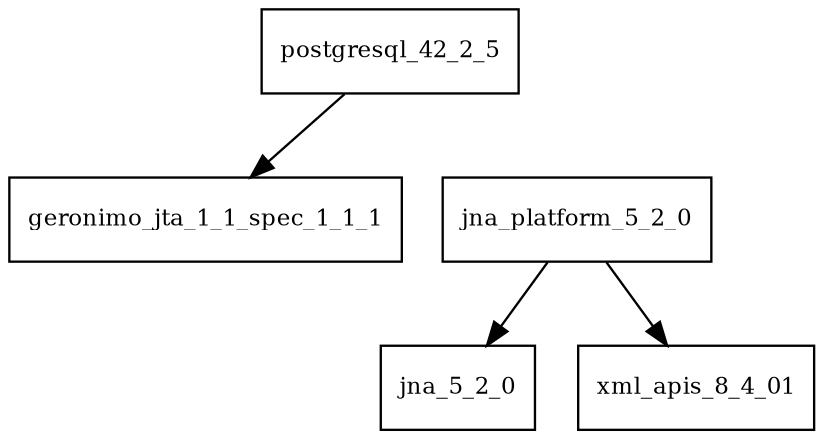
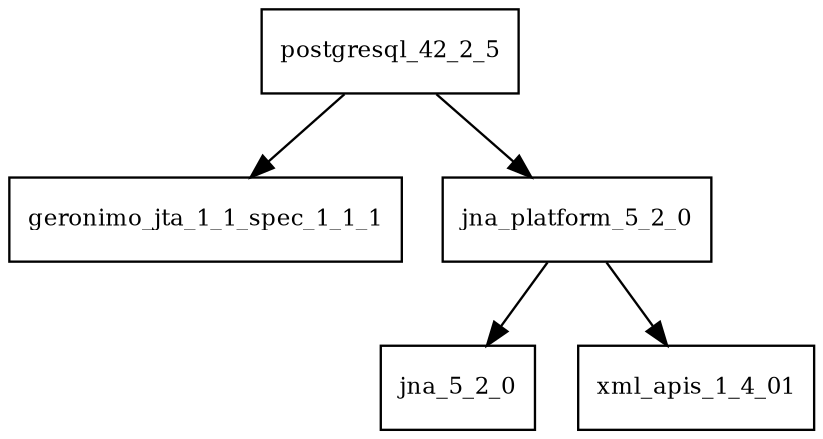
none -> (475, 128)
(696, 388) -> (696, 388)
